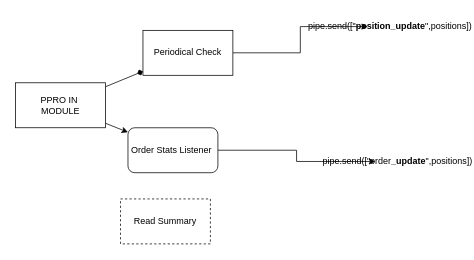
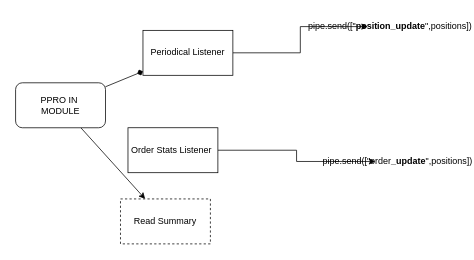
(188, 53) -> (188, 53)
(60, 105) -> (60, 105)
(114, 127) -> none
(173, 150) -> (173, 150)
none -> (111, 161)
